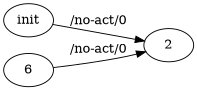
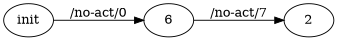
(94, 32) -> (94, 20)
(99, 49) -> (239, 13)
